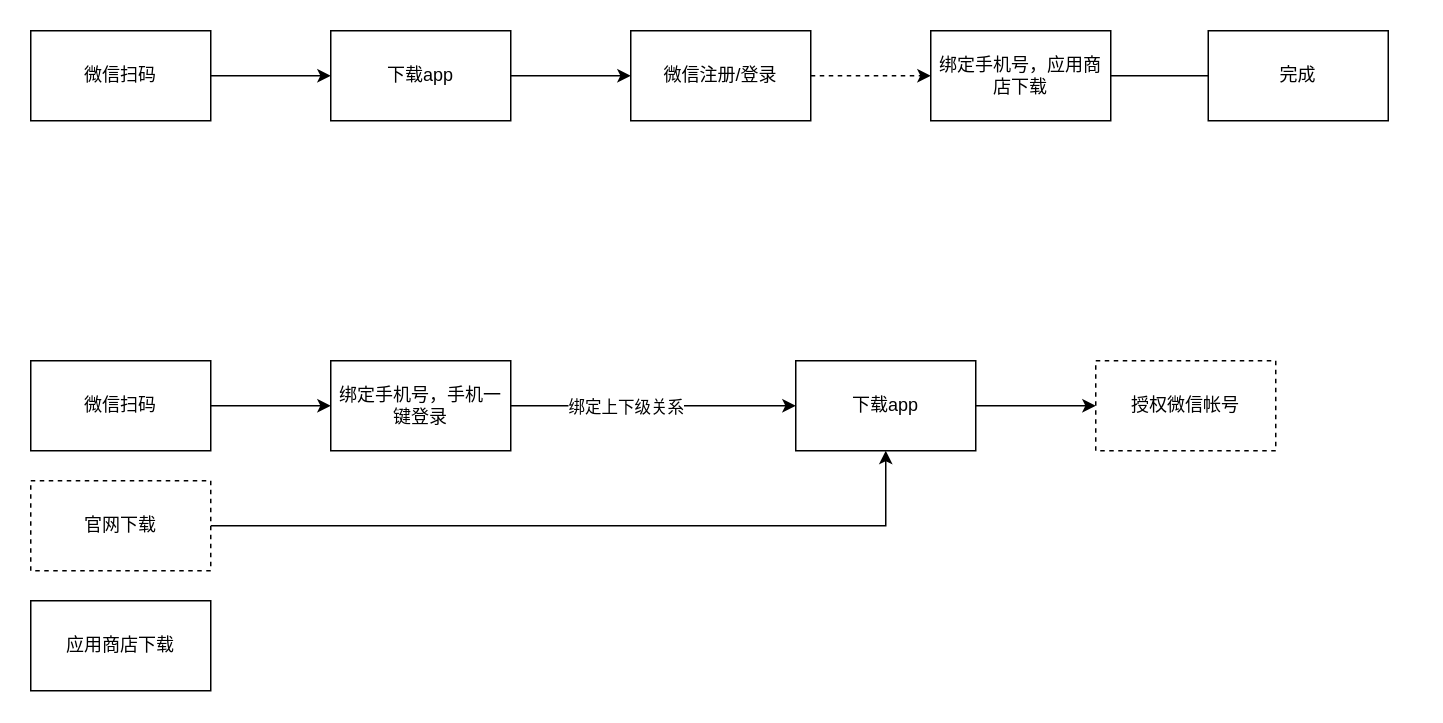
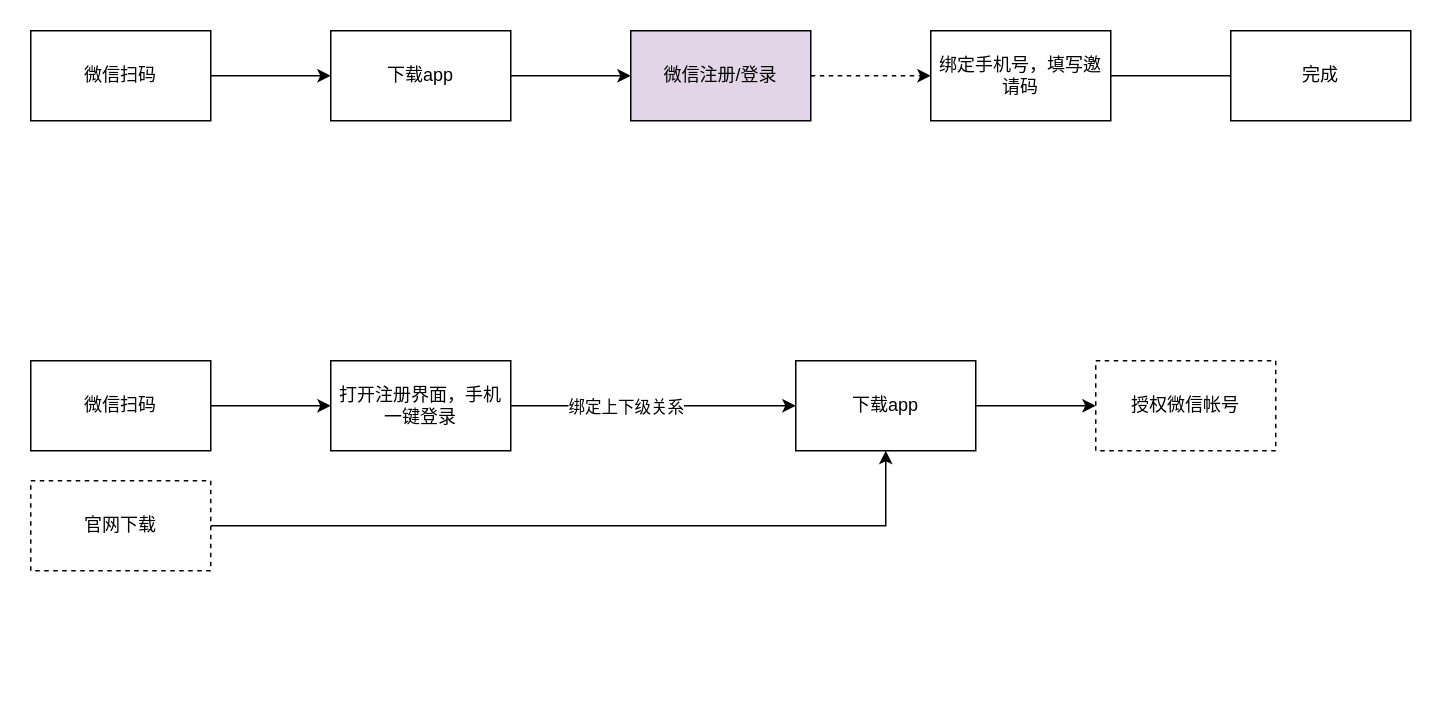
(721, 76) -> (721, 76)
(1021, 76) -> (1021, 76)
(1298, 76) -> (1321, 76)
(421, 406) -> (421, 406)
(121, 646) -> none
